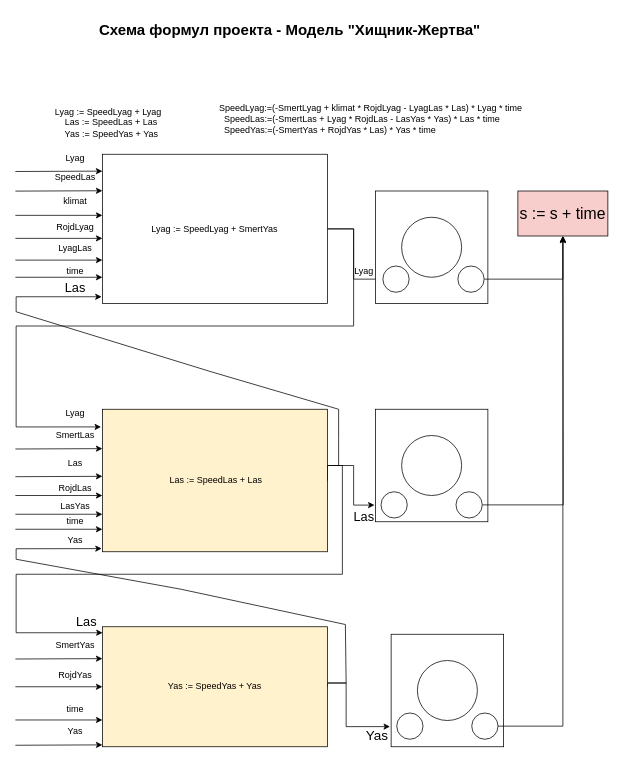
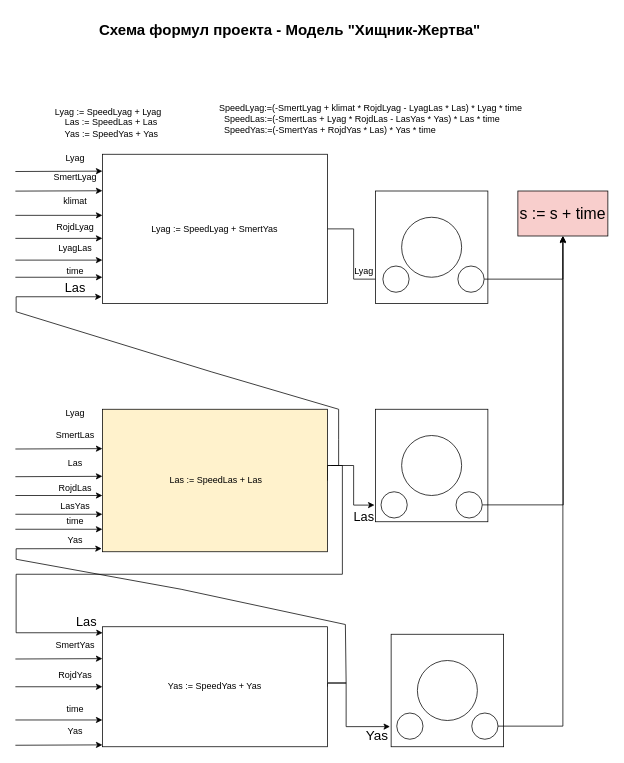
(75, 177) -> (75, 177)
(354, 305) -> none
(215, 687) -> (215, 687)
